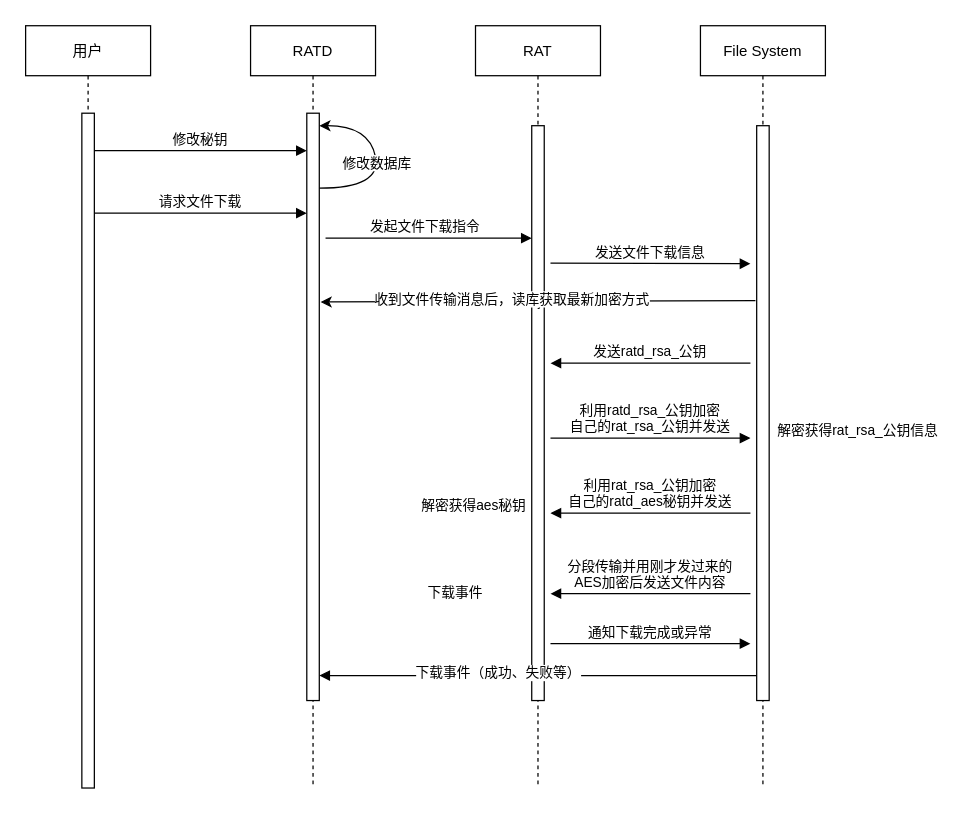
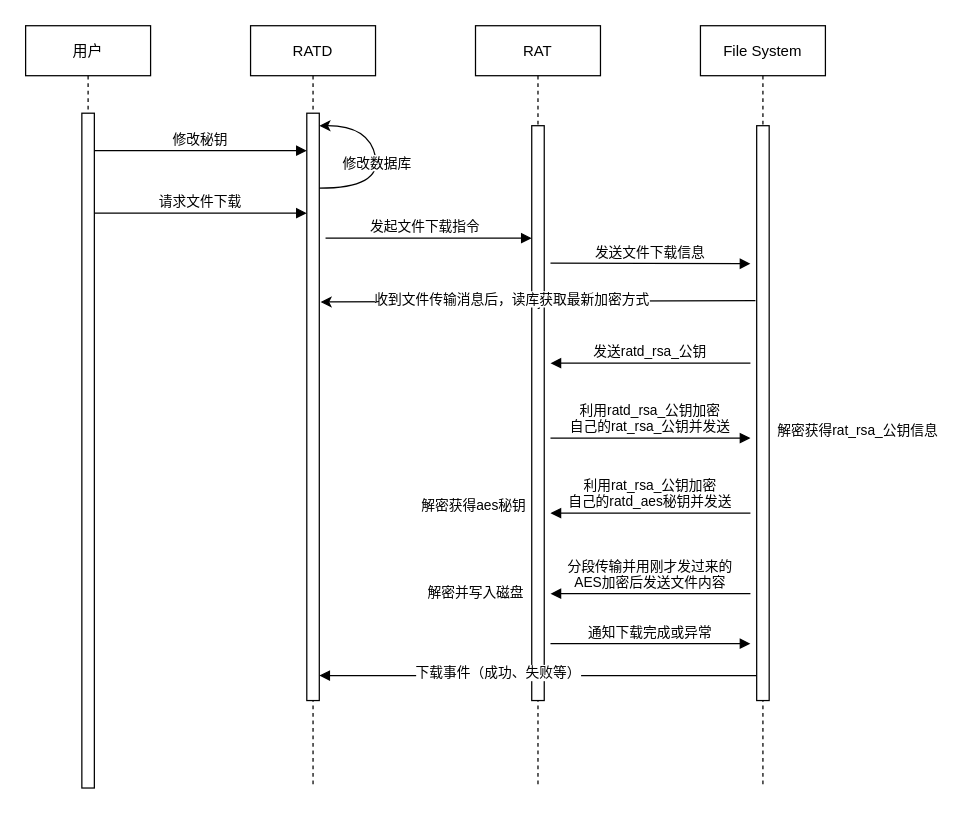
(458, 593) -> (477, 602)
